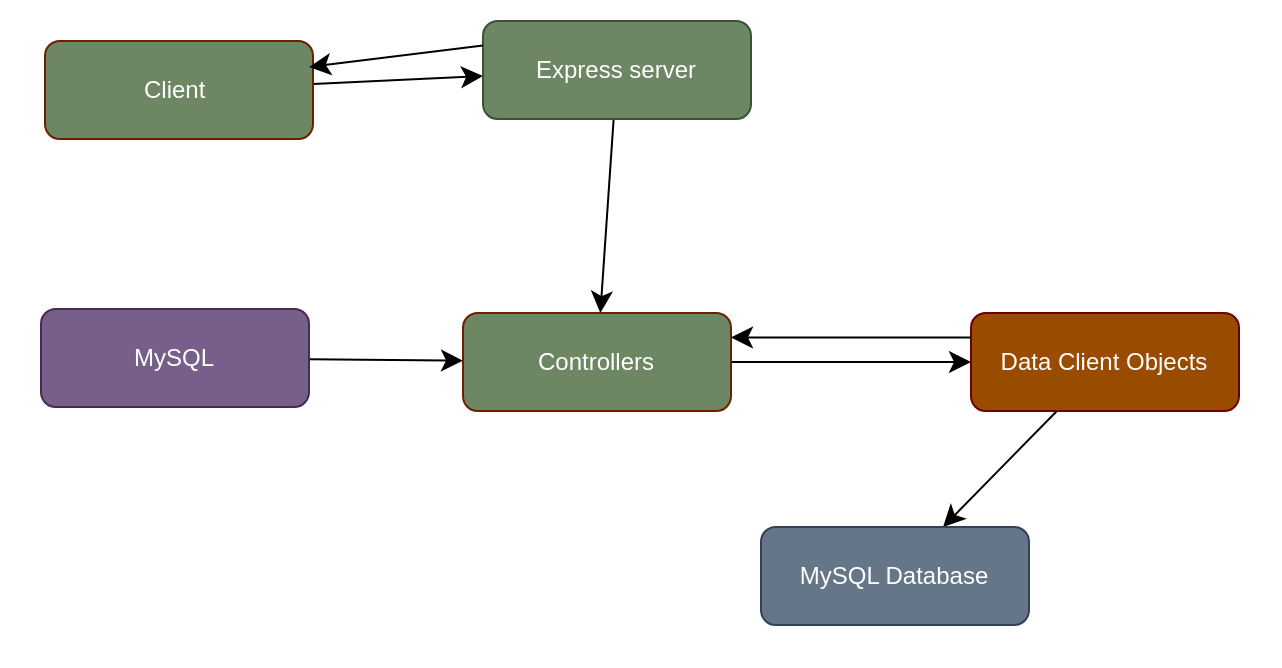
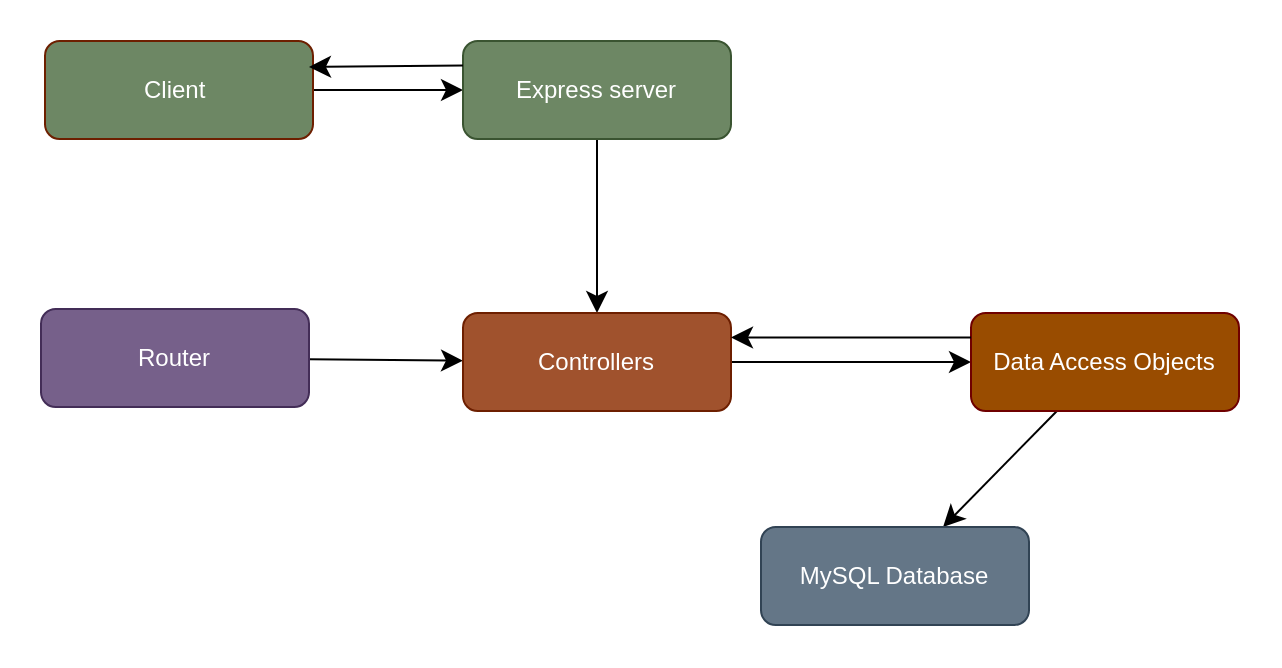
(617, 70) -> (597, 90)
(175, 359) -> (175, 359)
(597, 362) -> (597, 362)
(1105, 363) -> (1105, 363)
